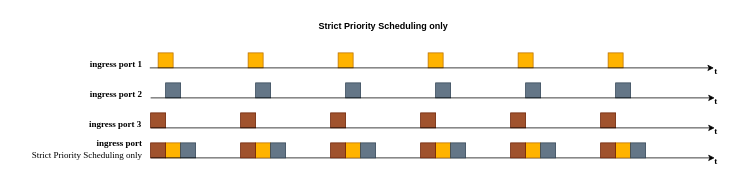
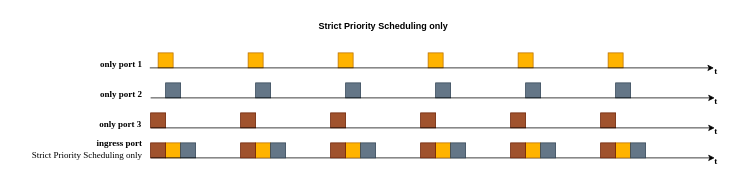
(110, 64) -> (118, 64)
(110, 94) -> (118, 94)
(110, 124) -> (117, 124)
